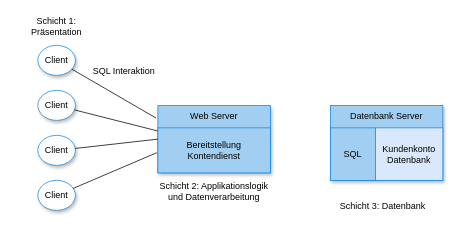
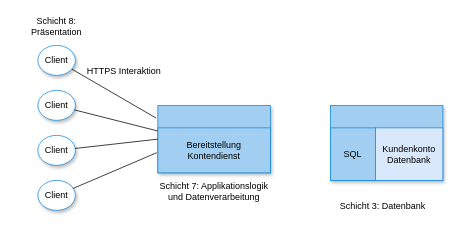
(57, 27) -> (57, 27)
(124, 72) -> (124, 72)
(214, 117) -> none
(387, 117) -> none
(214, 192) -> (214, 192)
